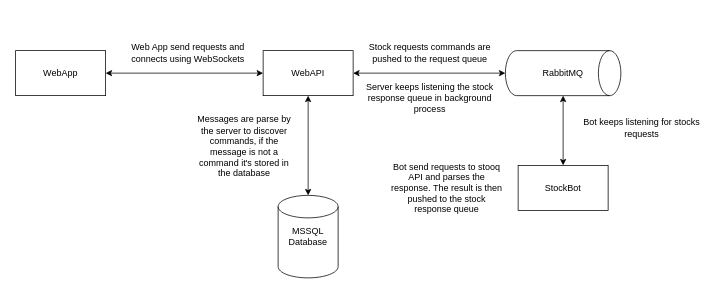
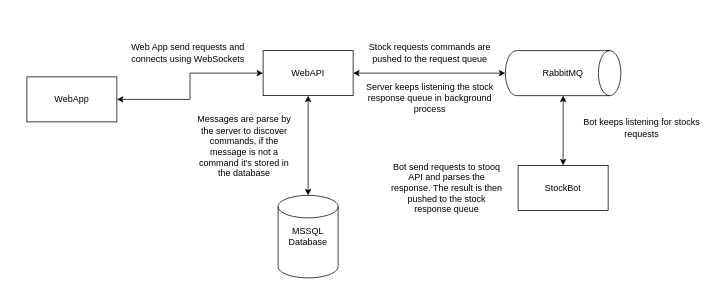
(60, 73) -> (72, 99)
